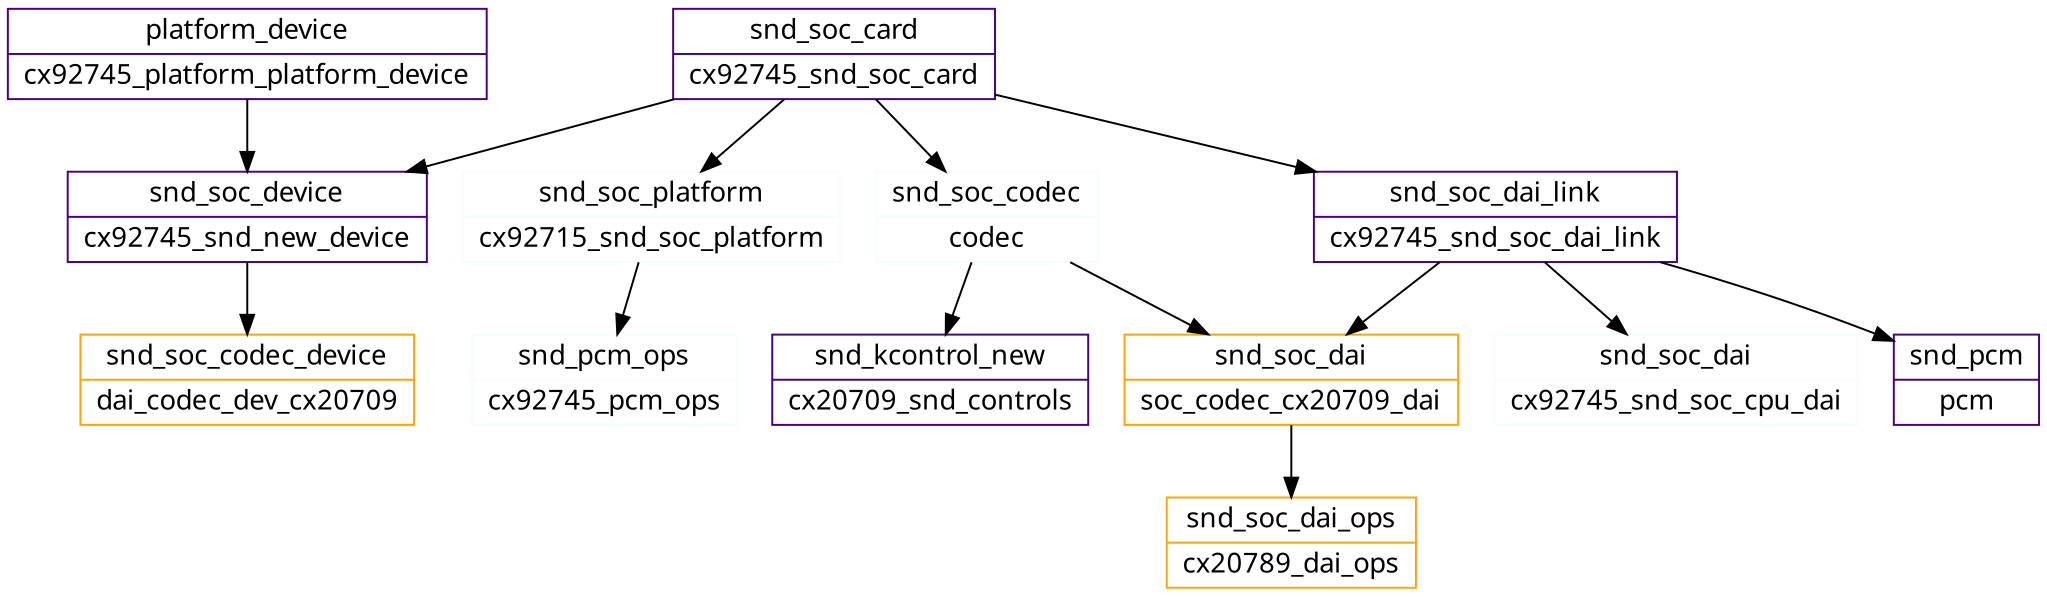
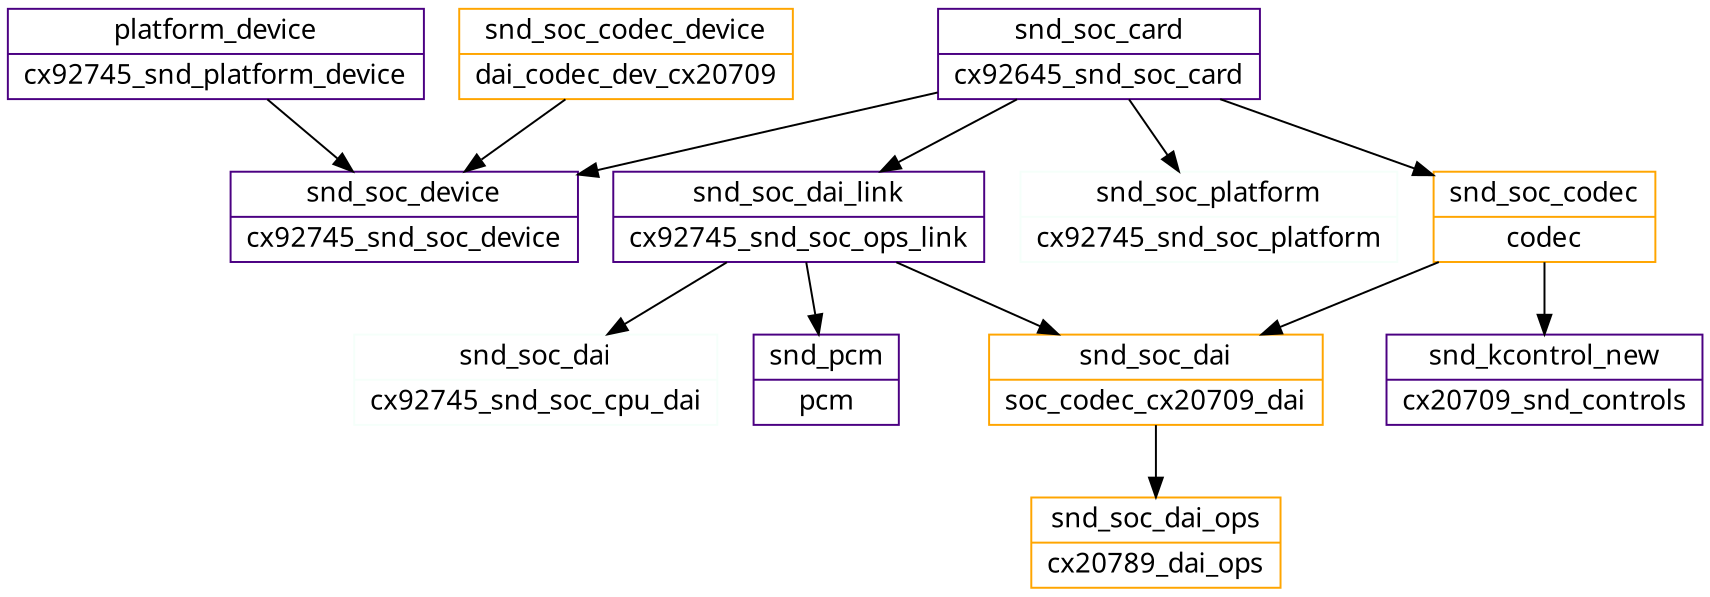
(247, 76) -> (216, 76)
(834, 76) -> (1099, 76)
(987, 217) -> (1544, 217)
(247, 238) -> (404, 238)
(652, 238) -> (1209, 238)
(1495, 238) -> (799, 238)
(247, 288) -> (523, 129)
(604, 380) -> none
